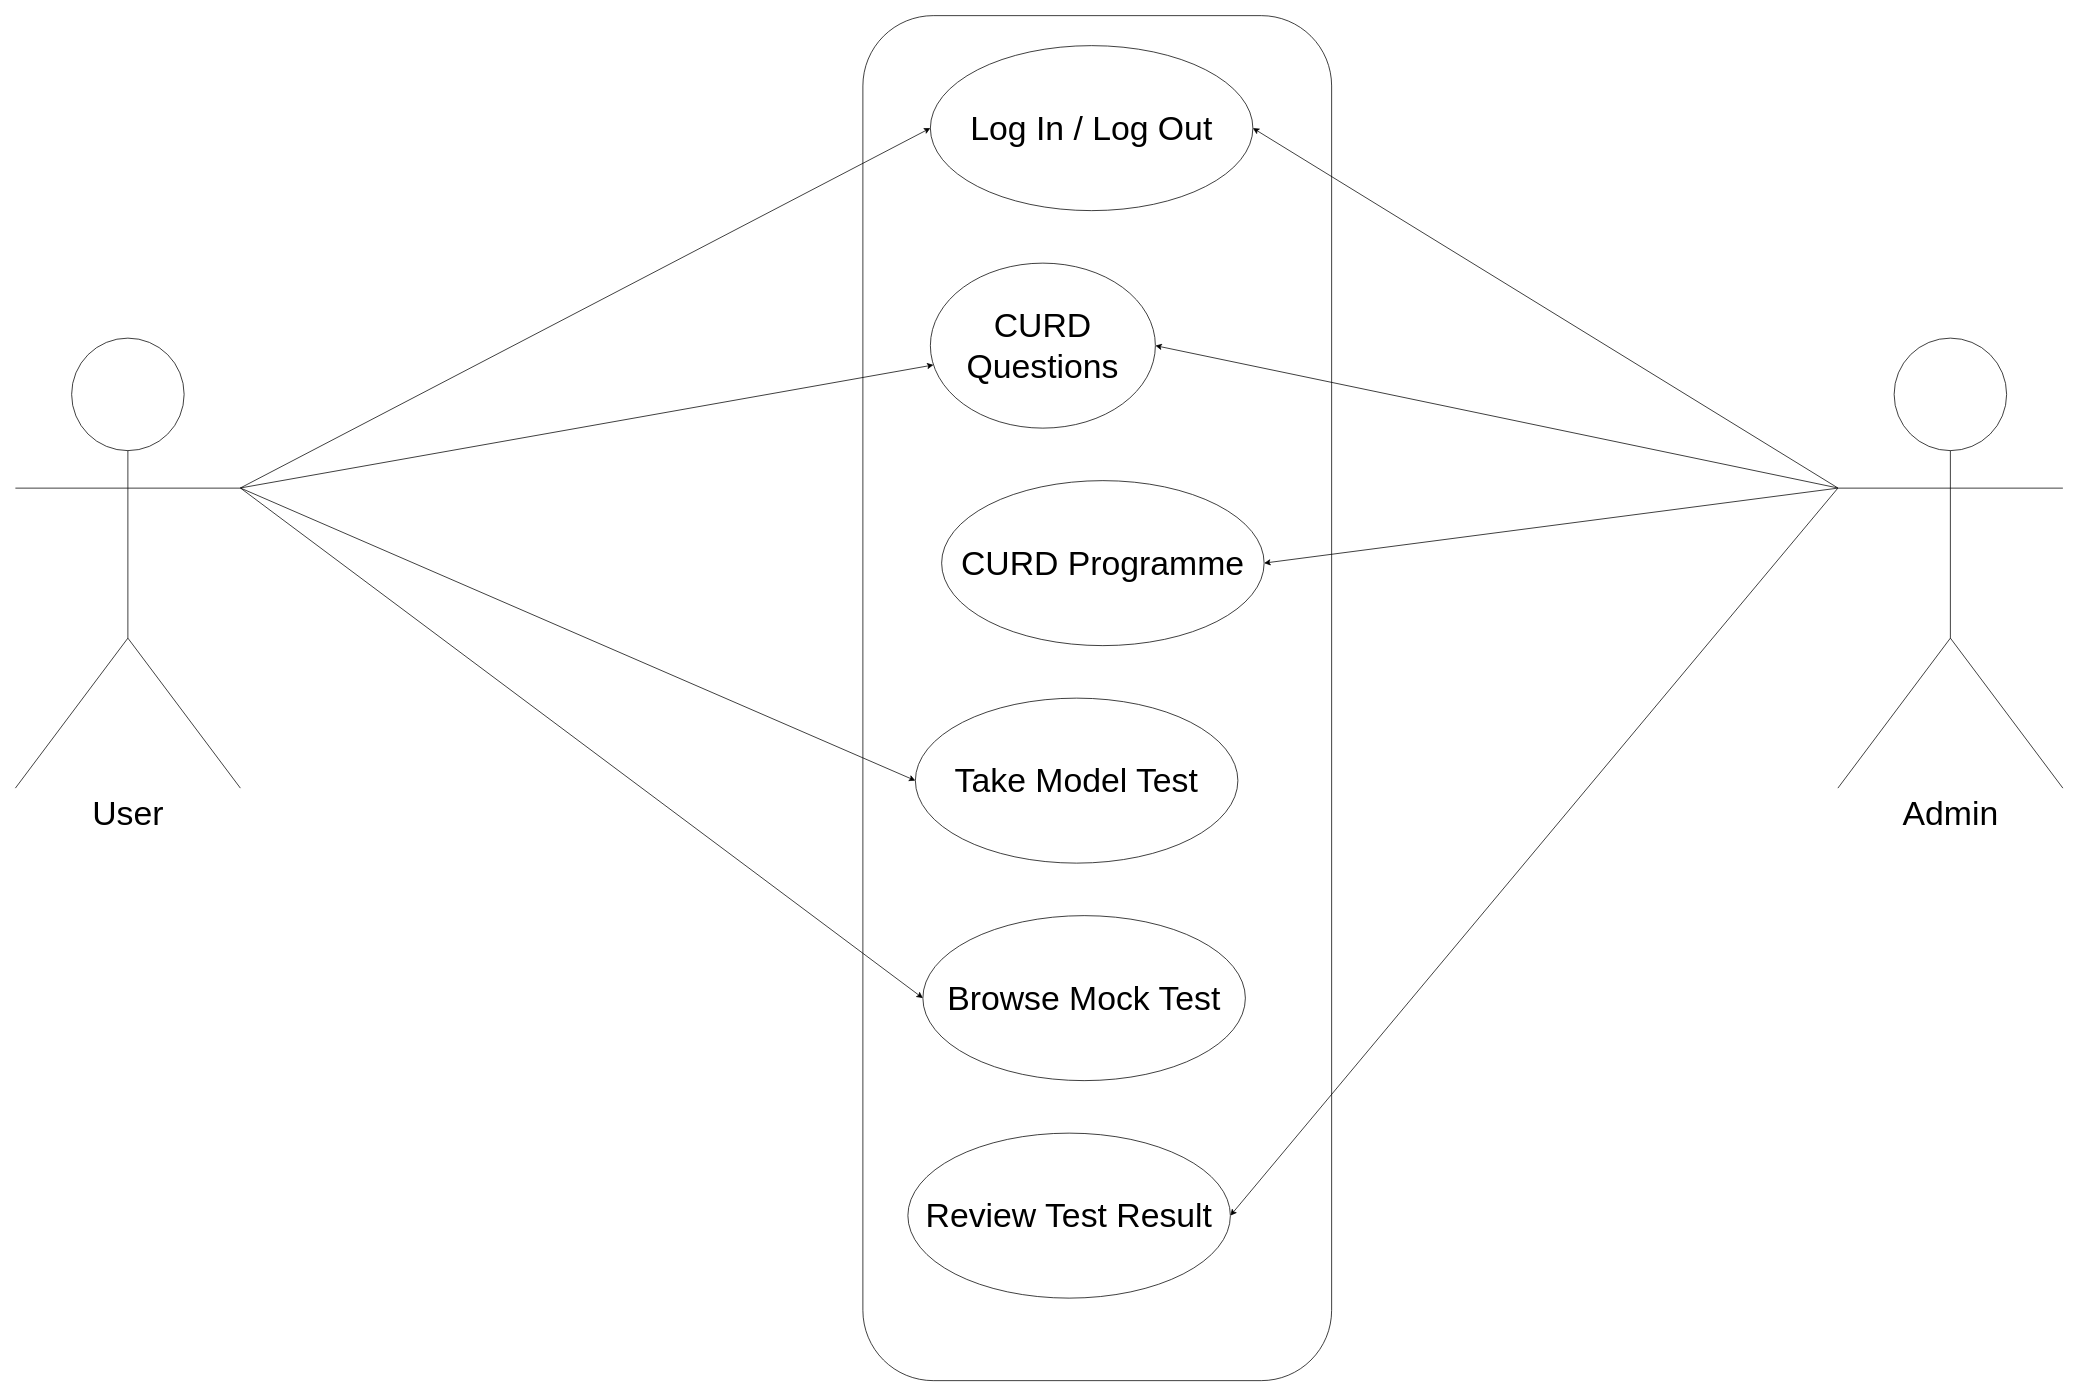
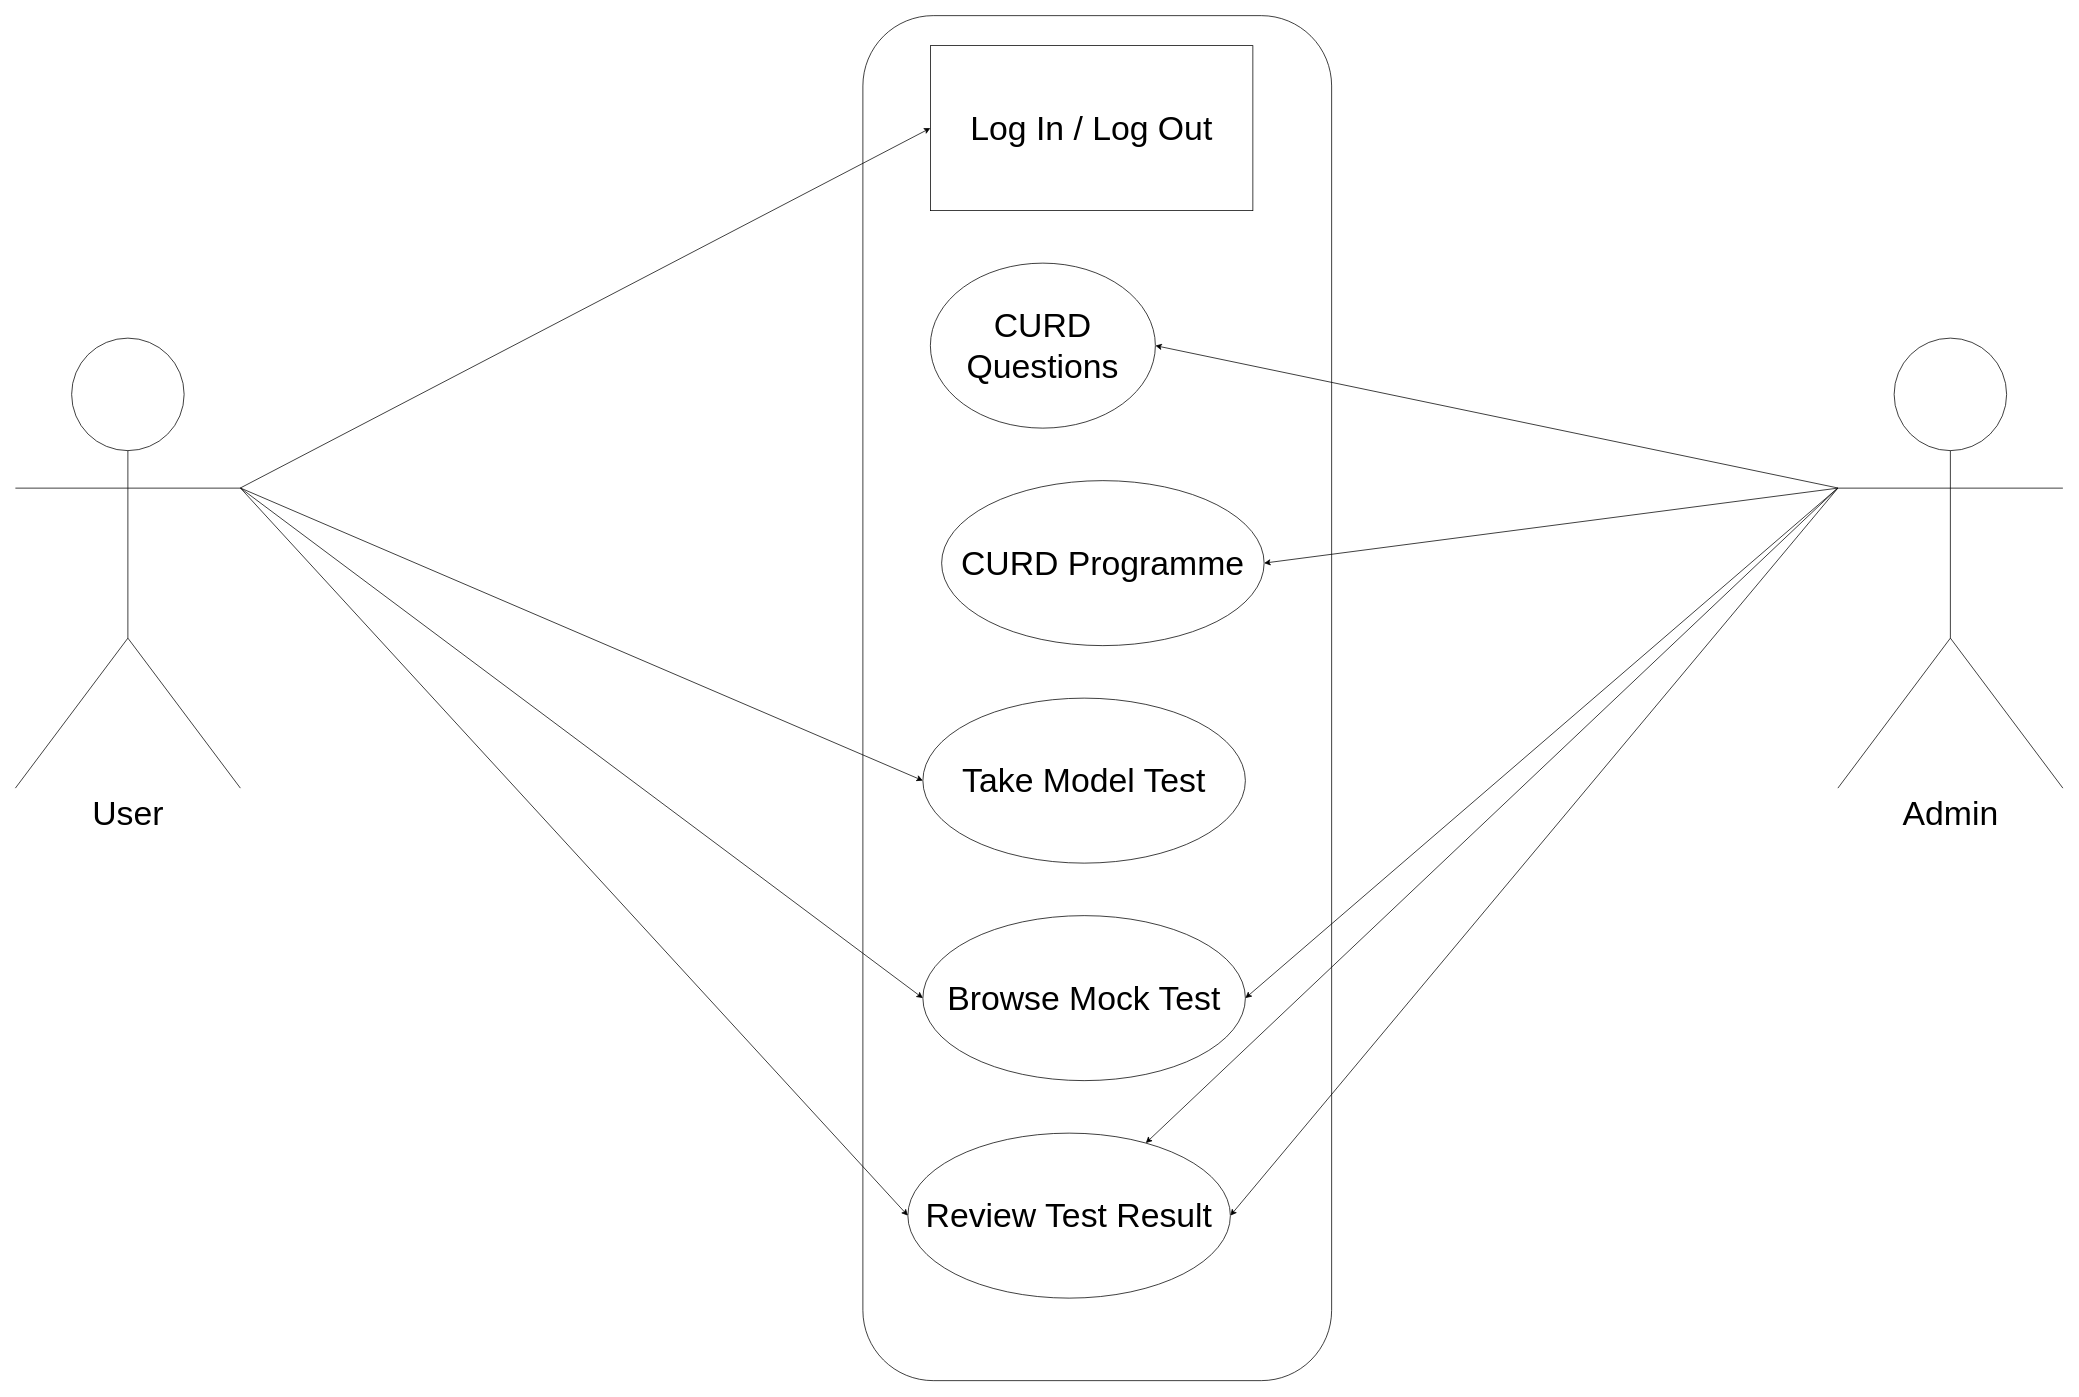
(1092, 128) -> (1092, 128)
(1546, 308) -> (1485, 822)
(586, 426) -> (575, 852)
none -> (1523, 759)
(1077, 780) -> (1084, 780)
